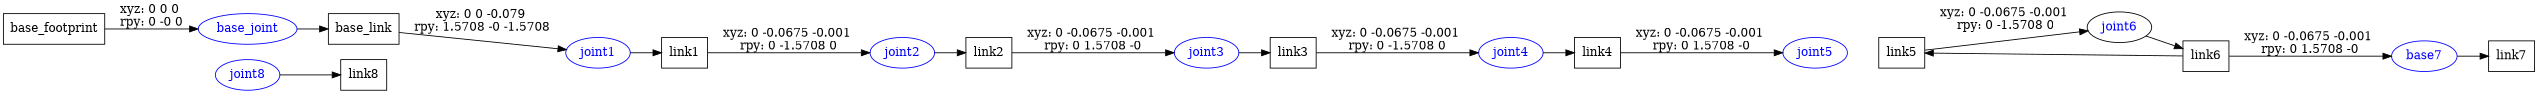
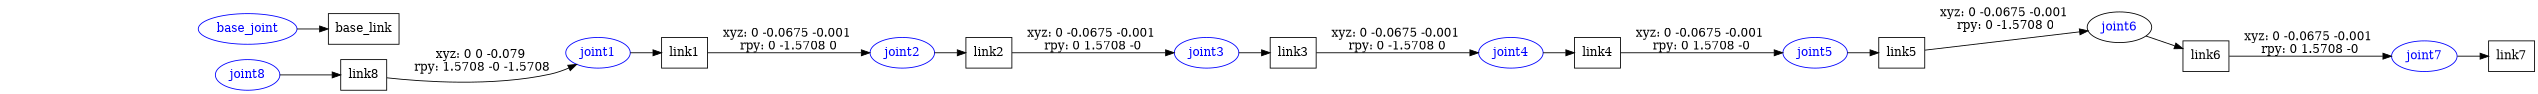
(54, 29) -> none
(479, 41) -> (479, 82)
(2058, 55) -> (1859, 53)
(2424, 56) -> (2424, 56)
